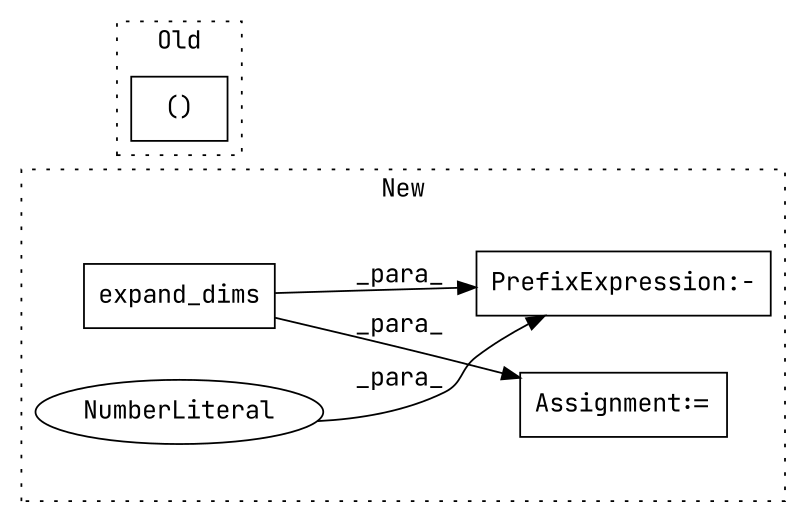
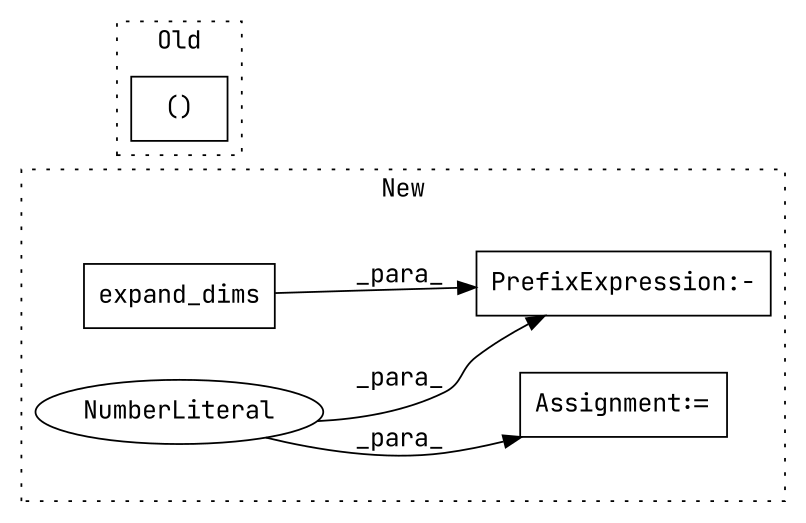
(389, 345) -> (385, 455)
